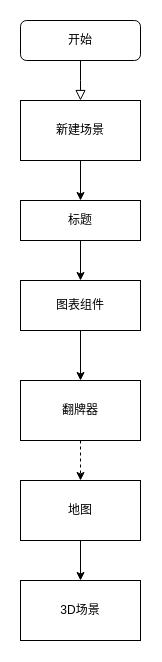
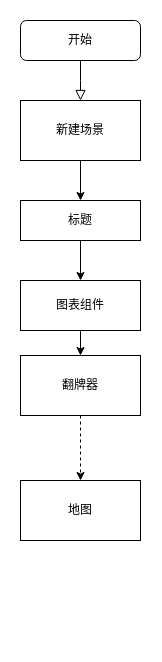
(81, 411) -> (81, 386)
(81, 557) -> none
(81, 611) -> none
